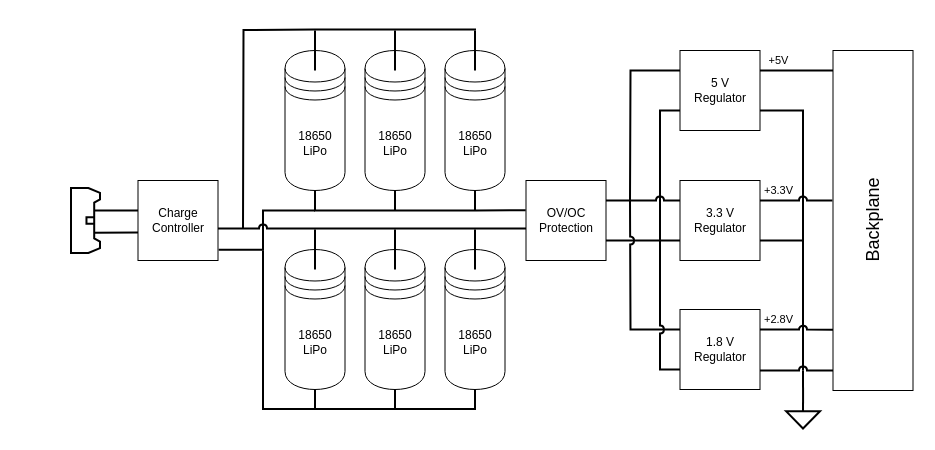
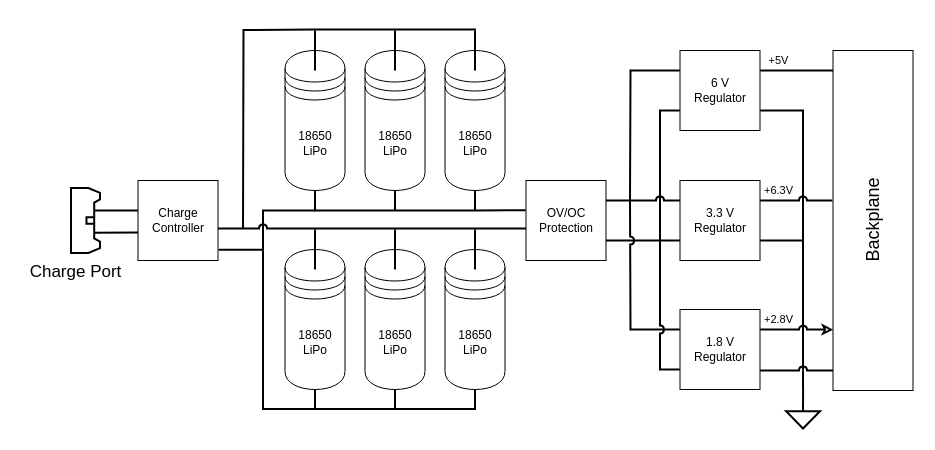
(721, 91) -> (721, 91)
(779, 191) -> (779, 191)
none -> (76, 273)
(826, 330) -> (823, 330)
